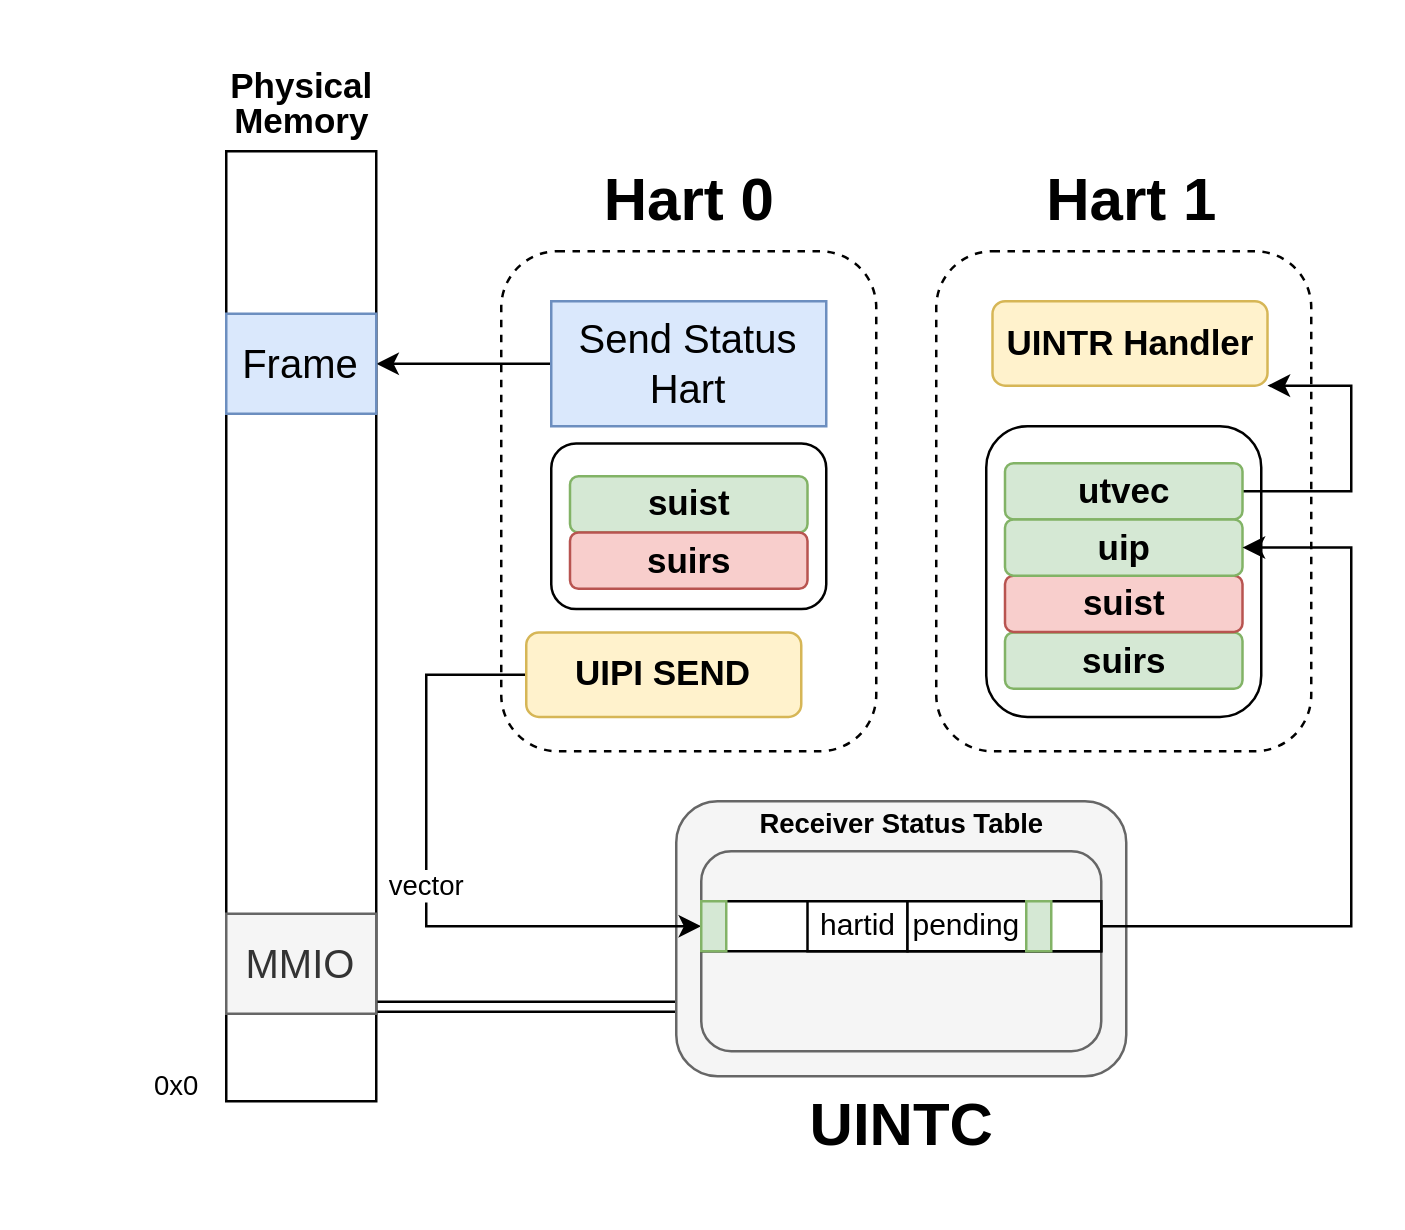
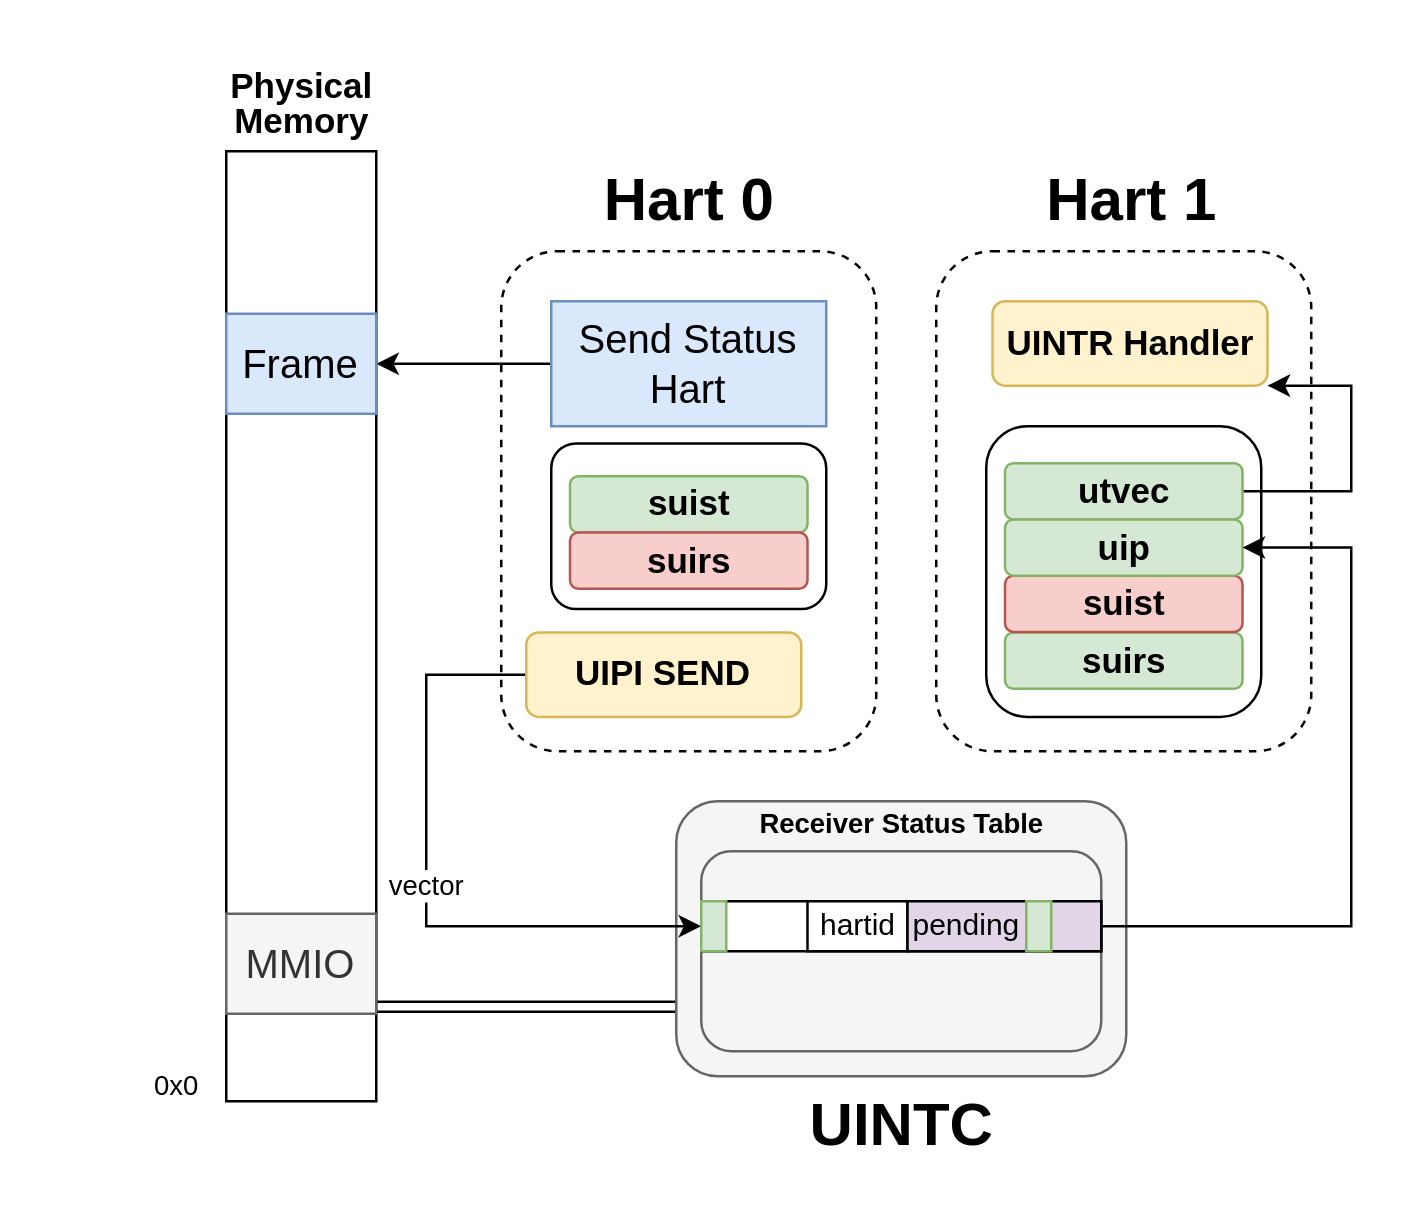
(1004, 926) -> (1004, 926)
